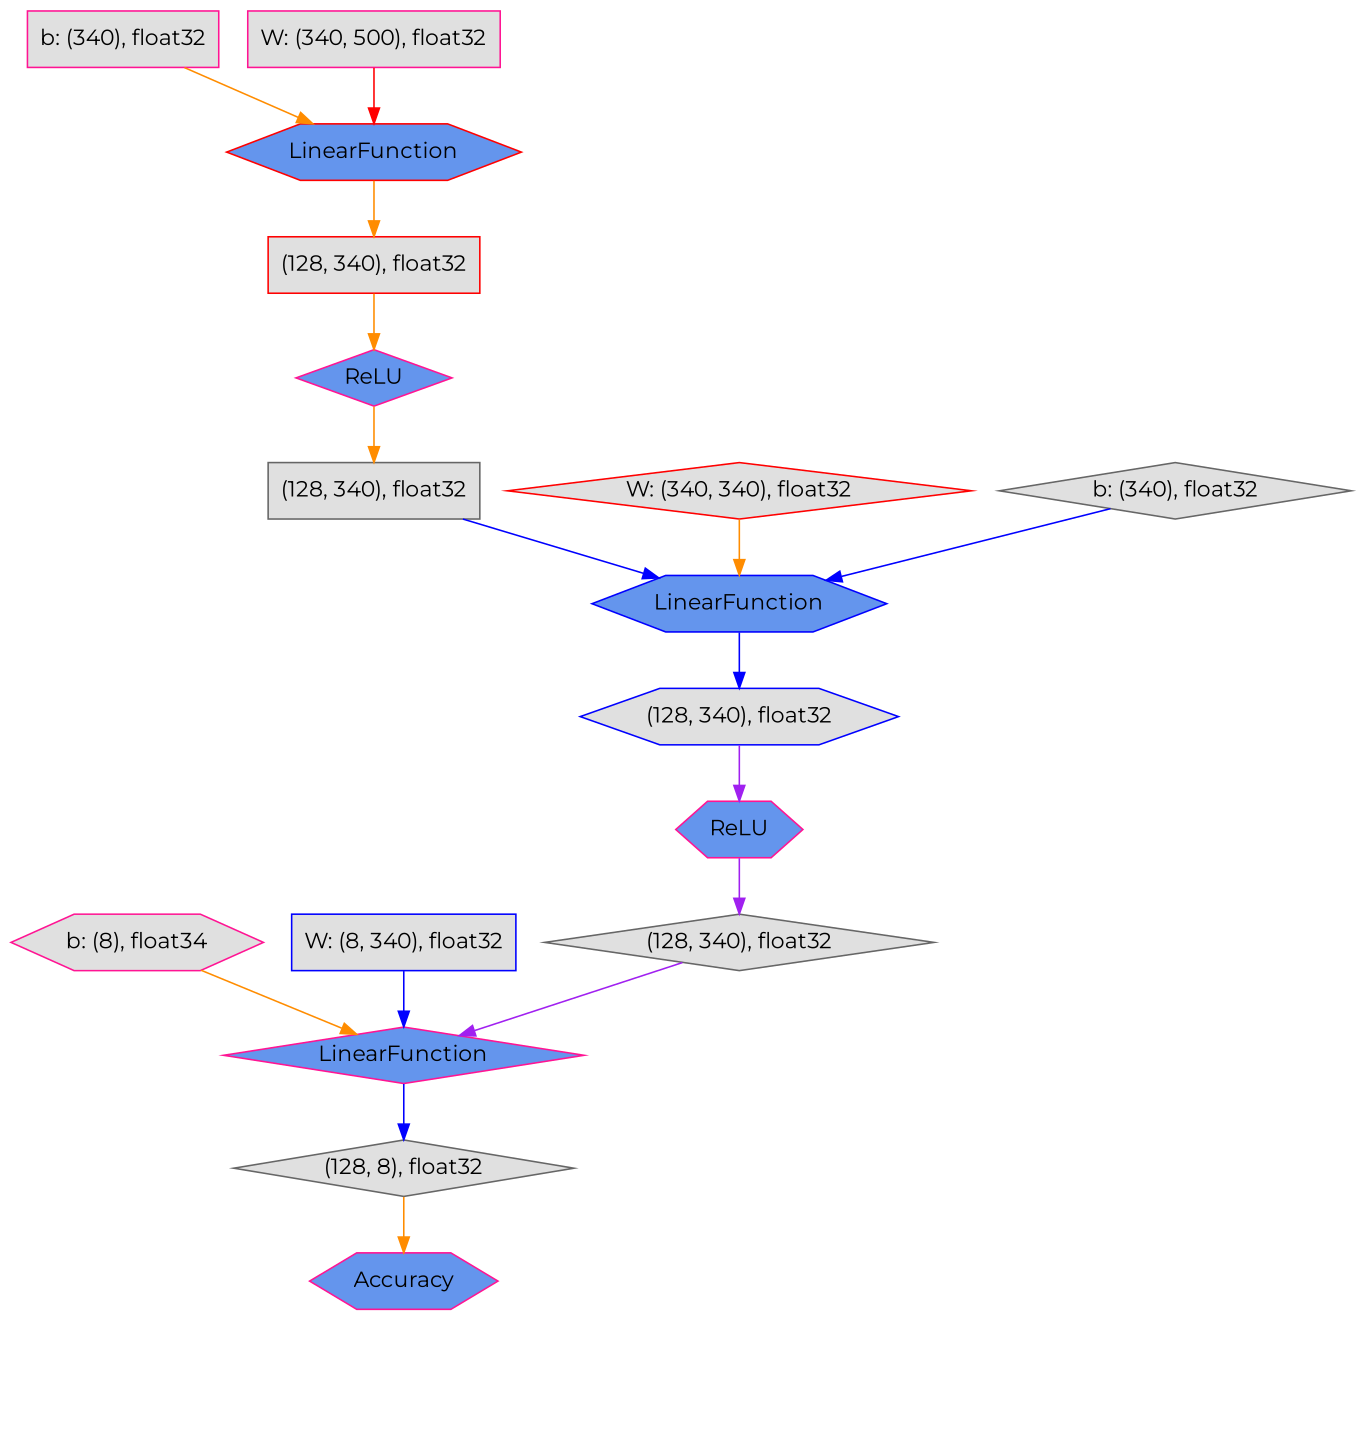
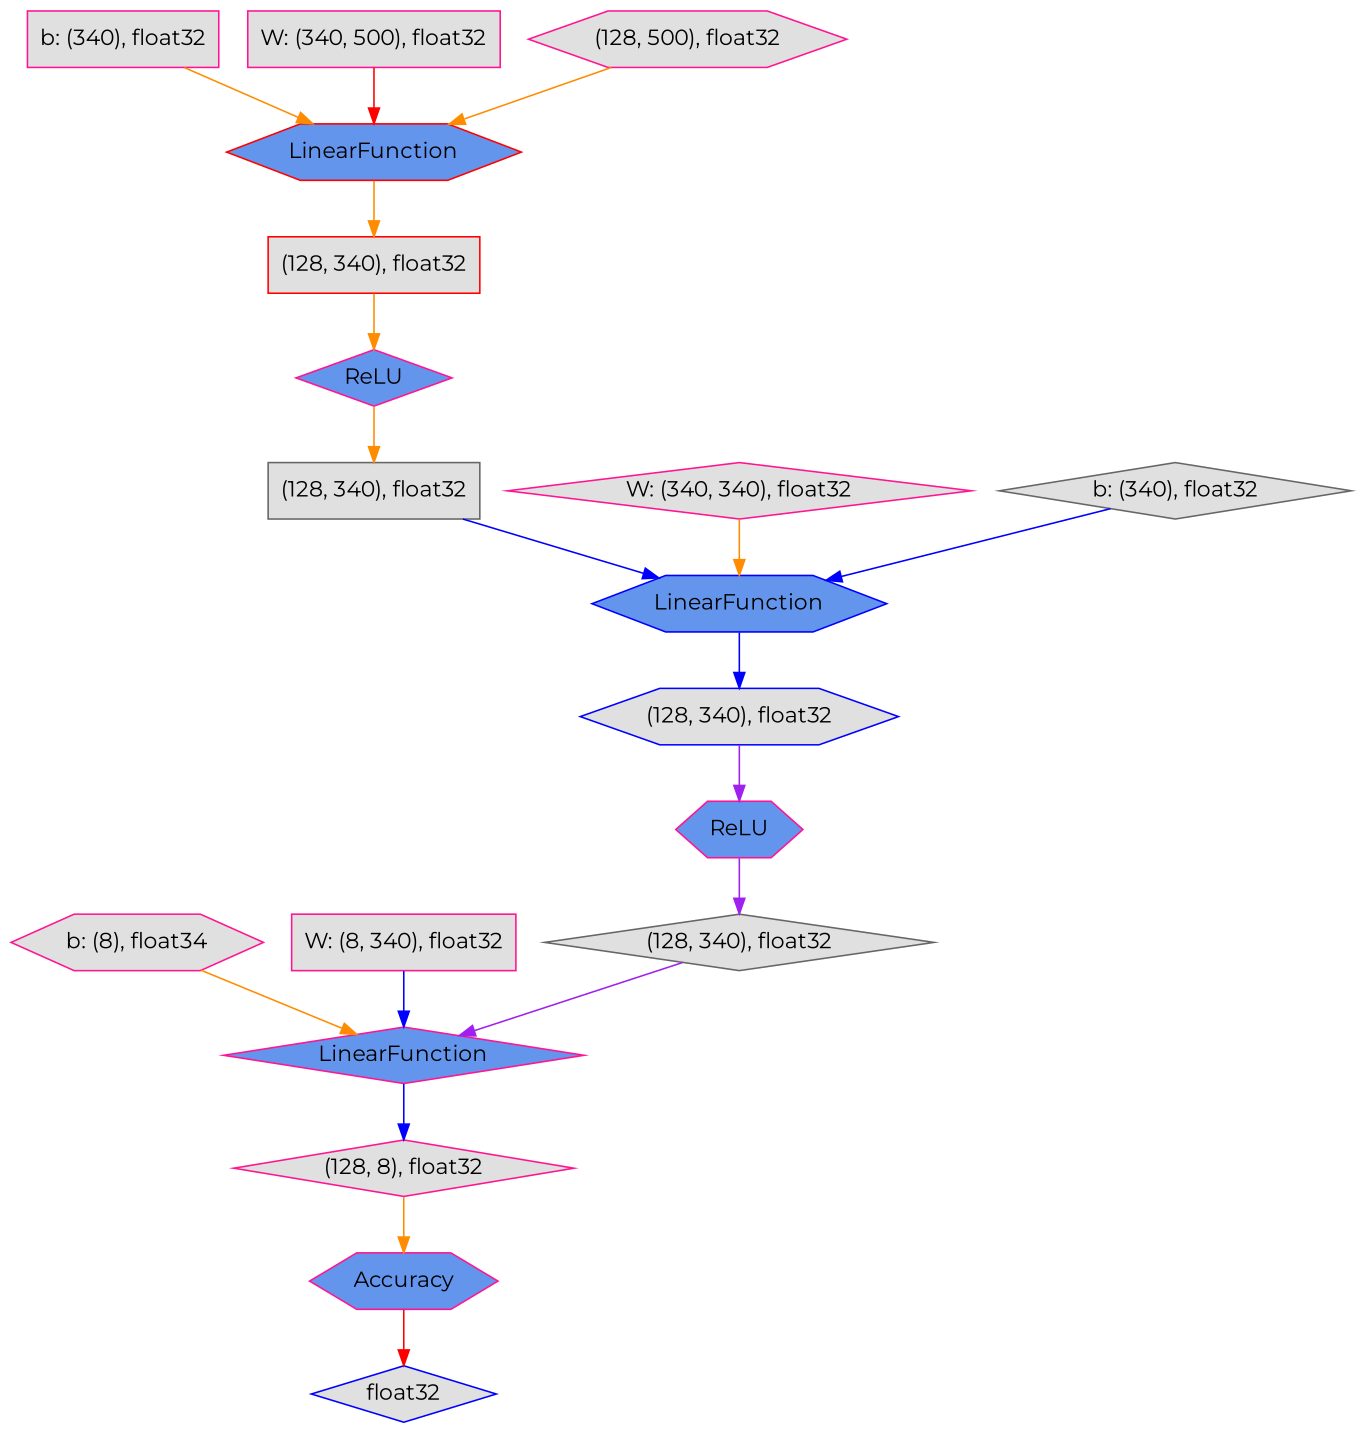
none -> (688, 39)
(739, 491) -> (739, 491)
(404, 942) -> (404, 942)
(404, 1168) -> (404, 1168)
none -> (404, 1394)
